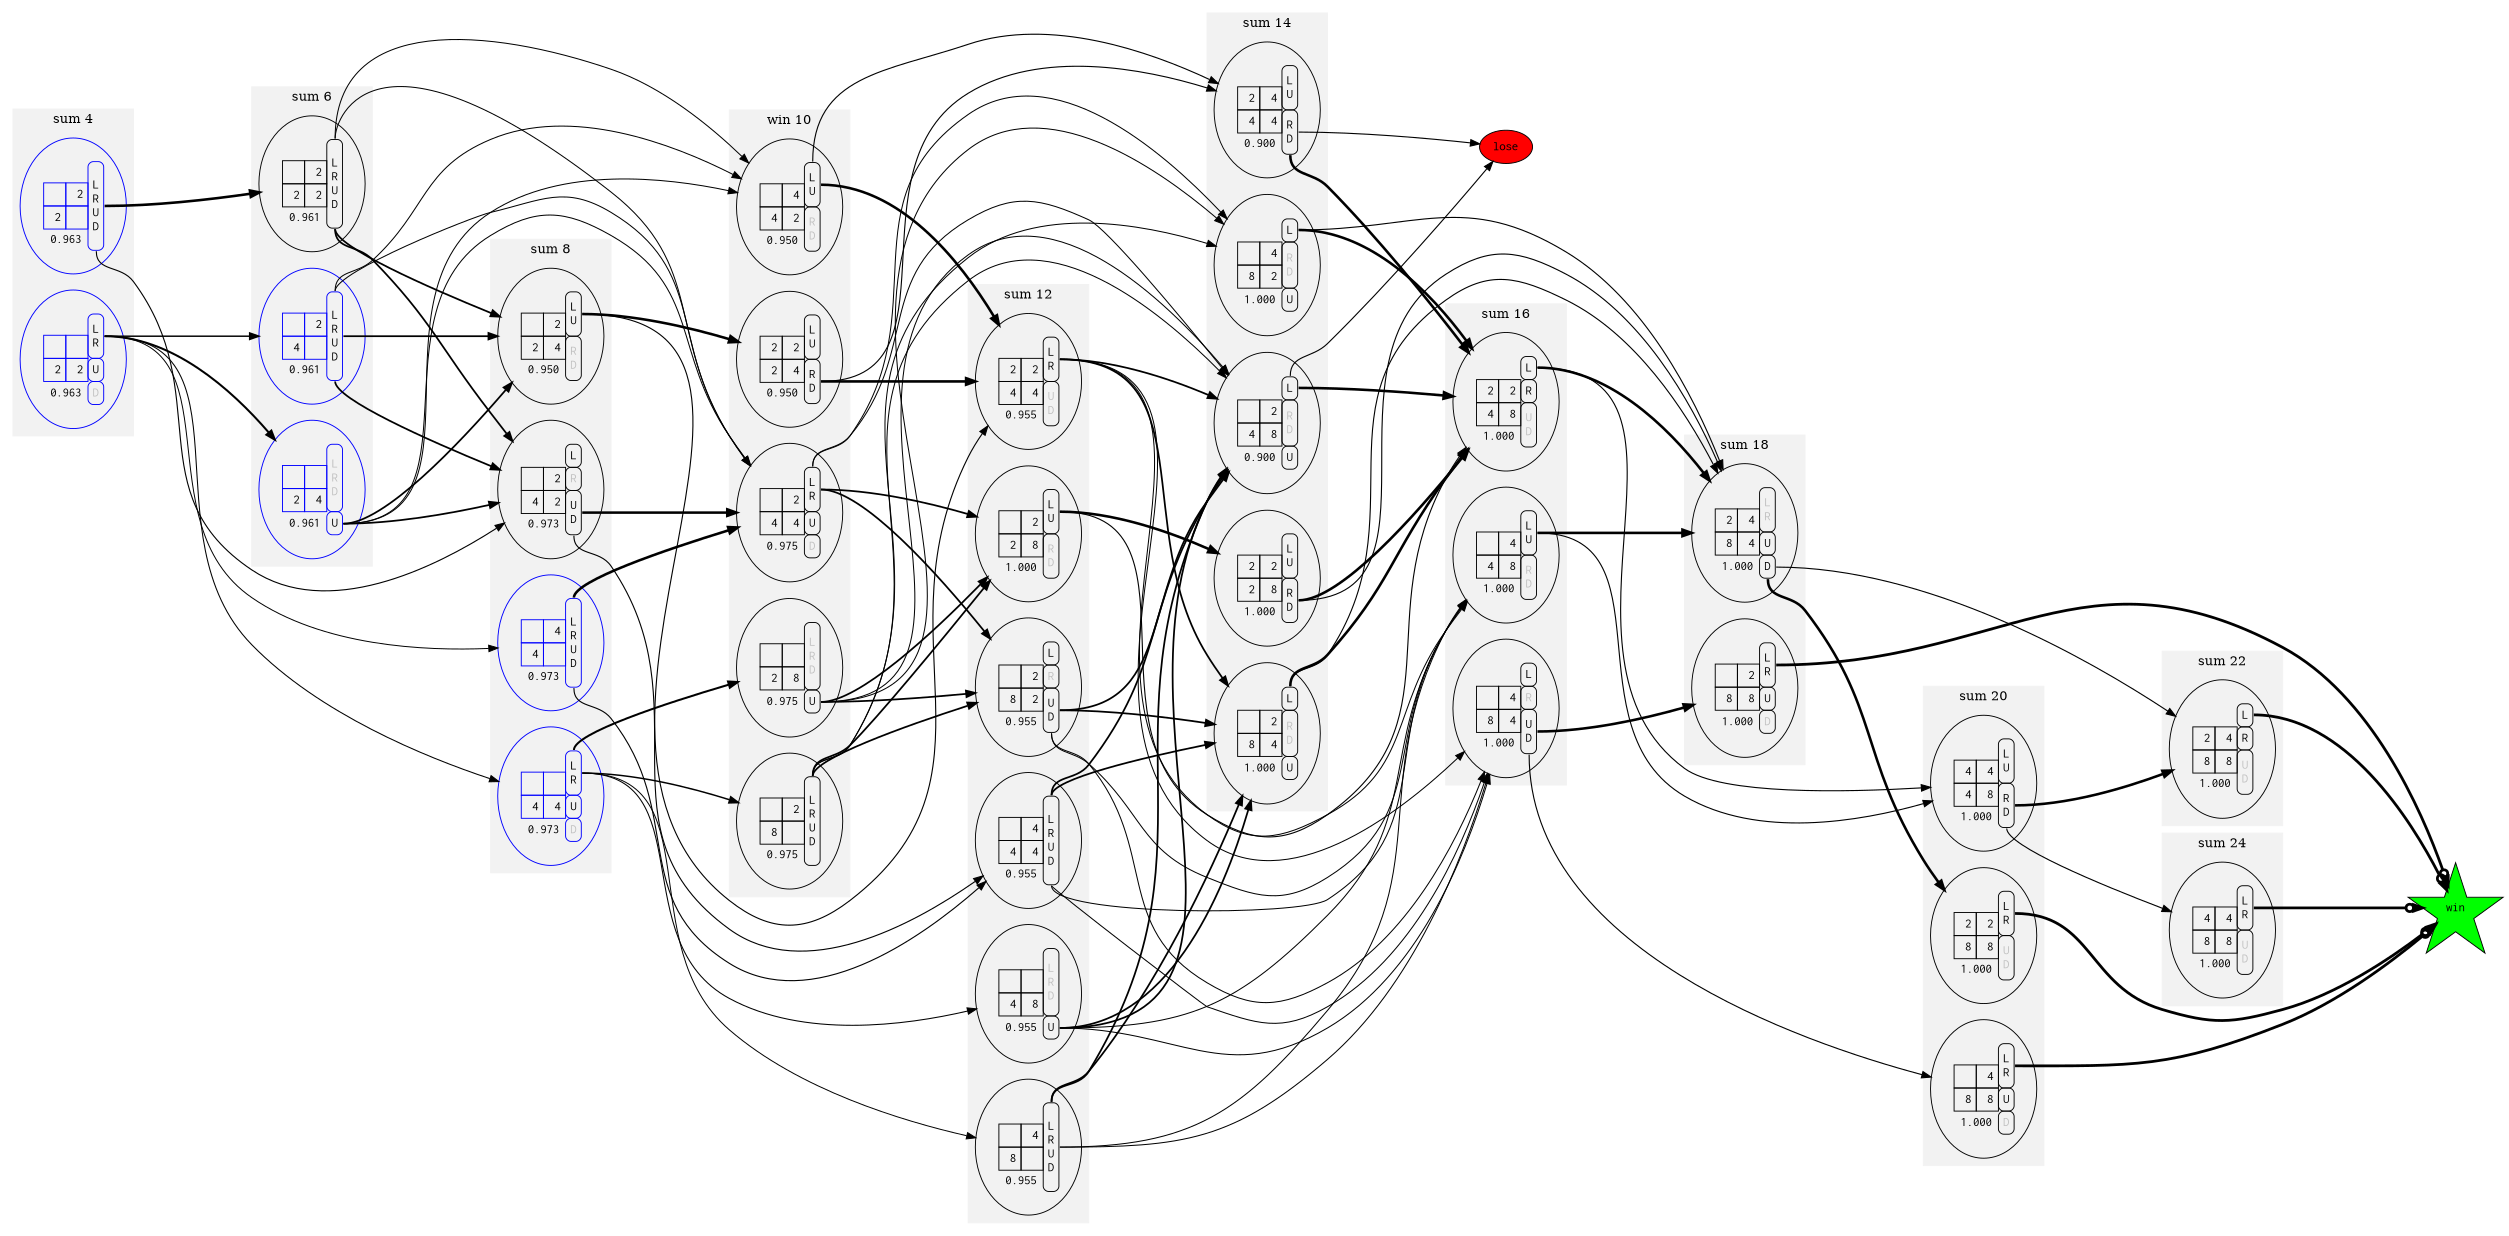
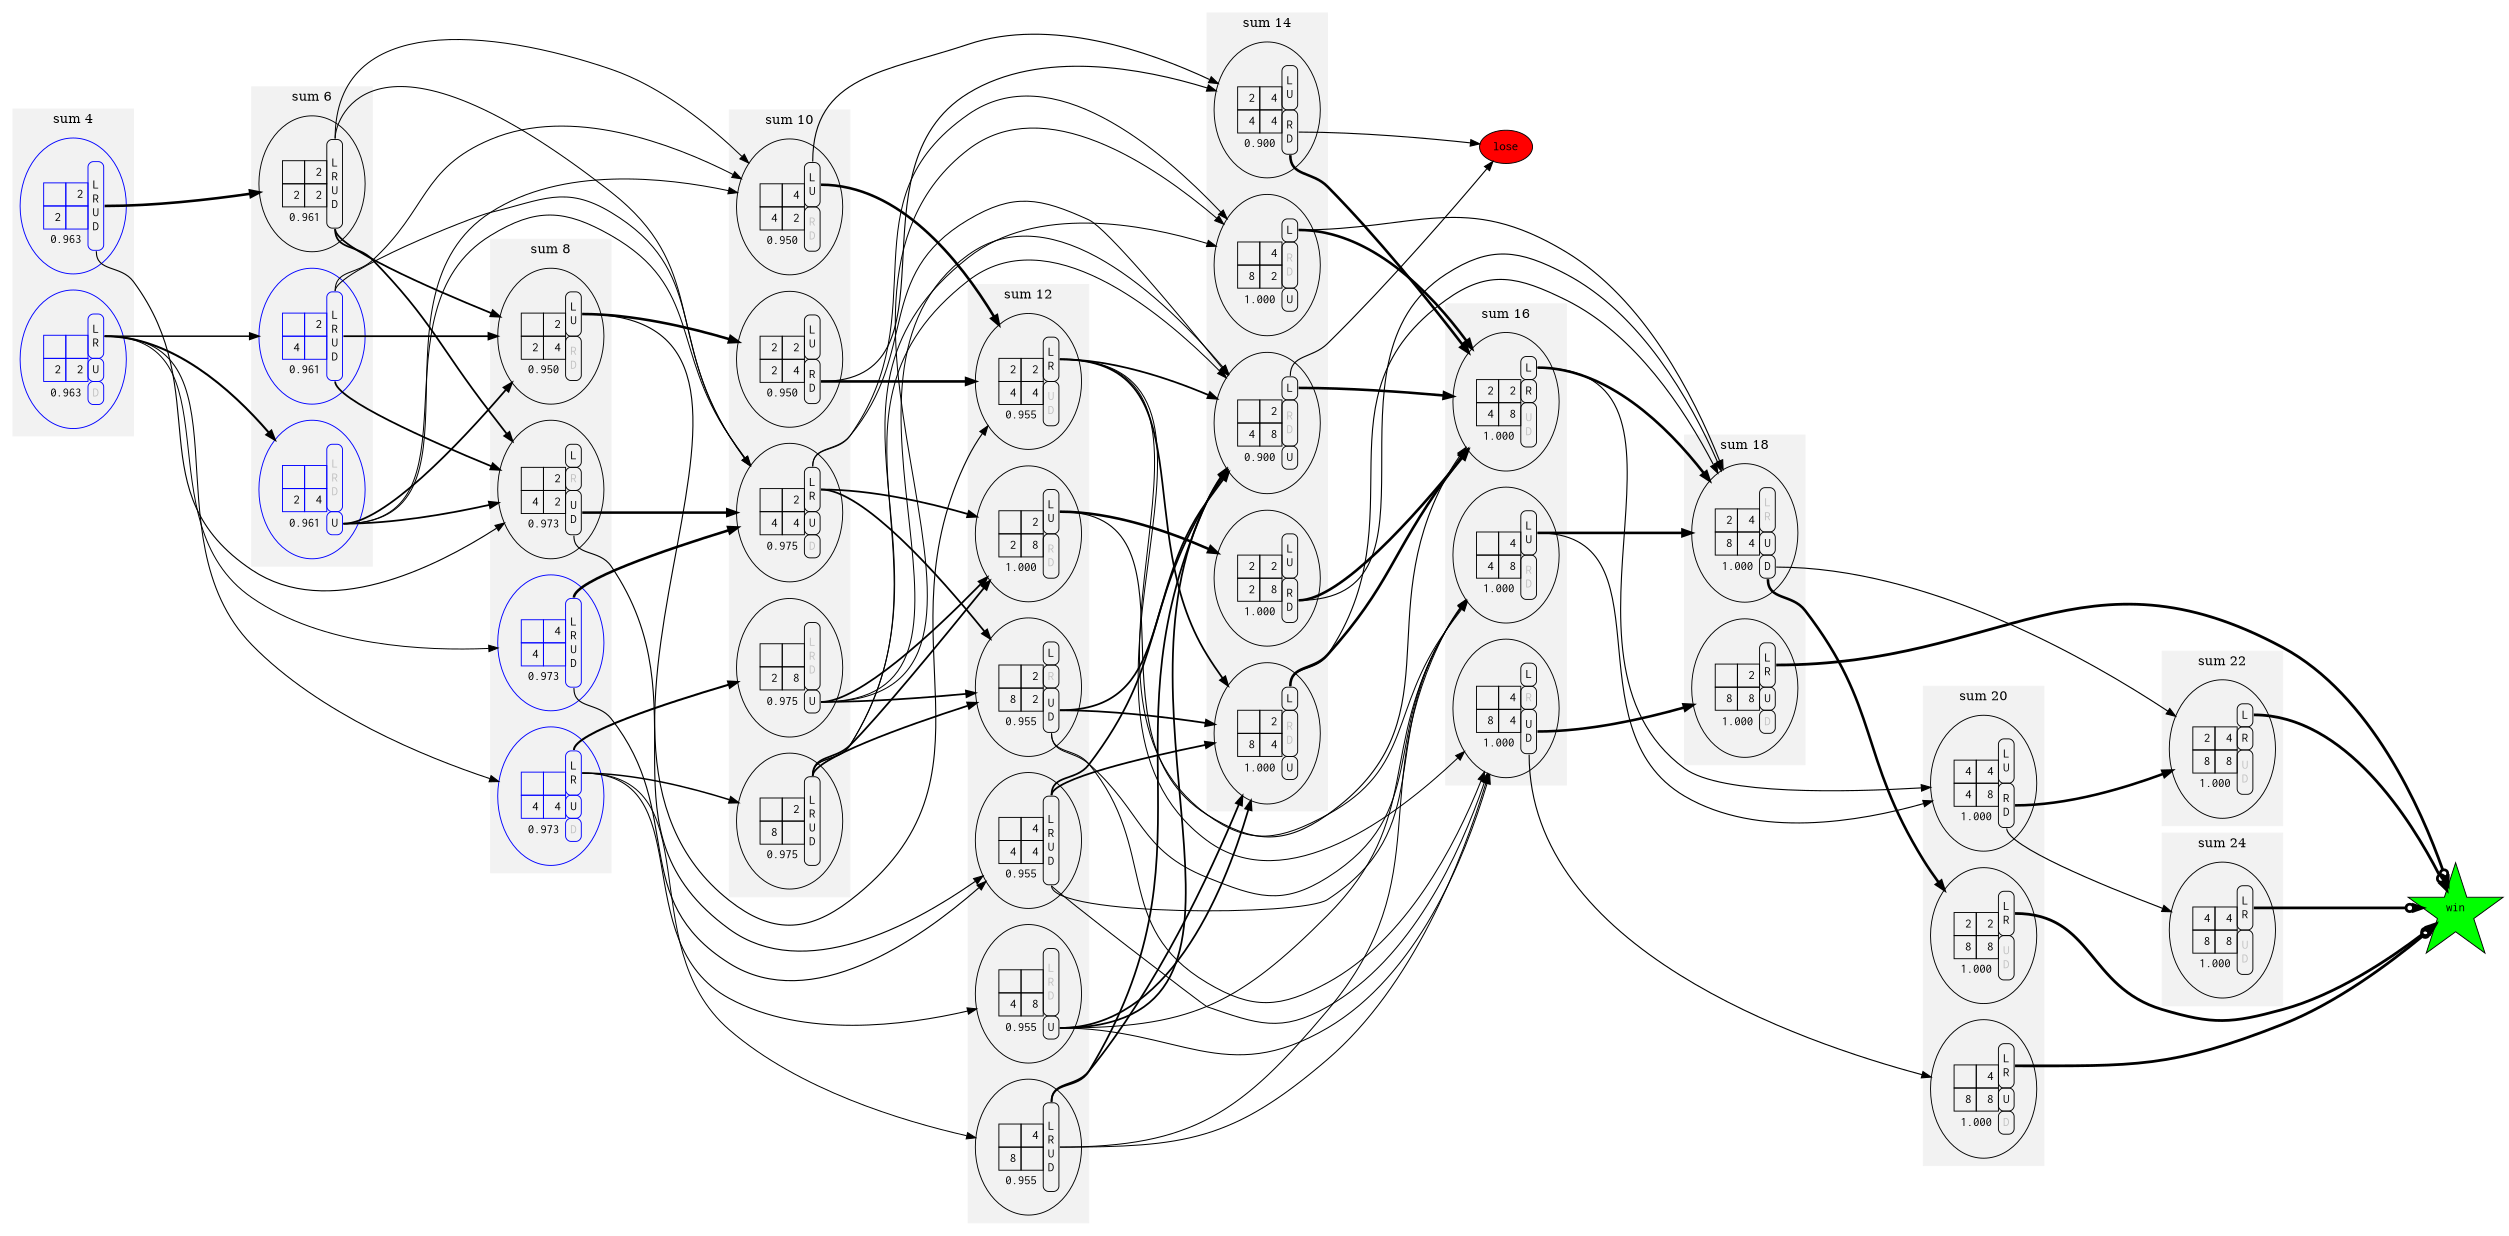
(790, 121) -> (790, 121)
